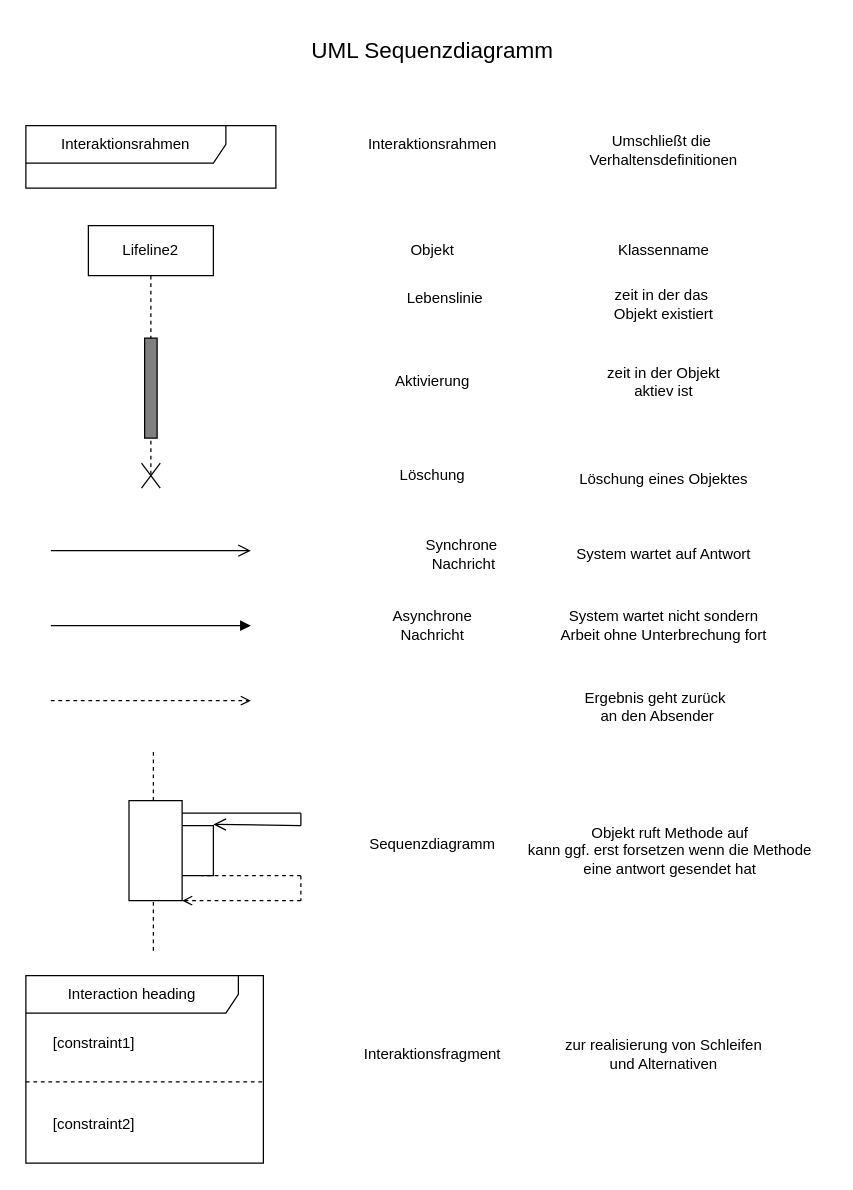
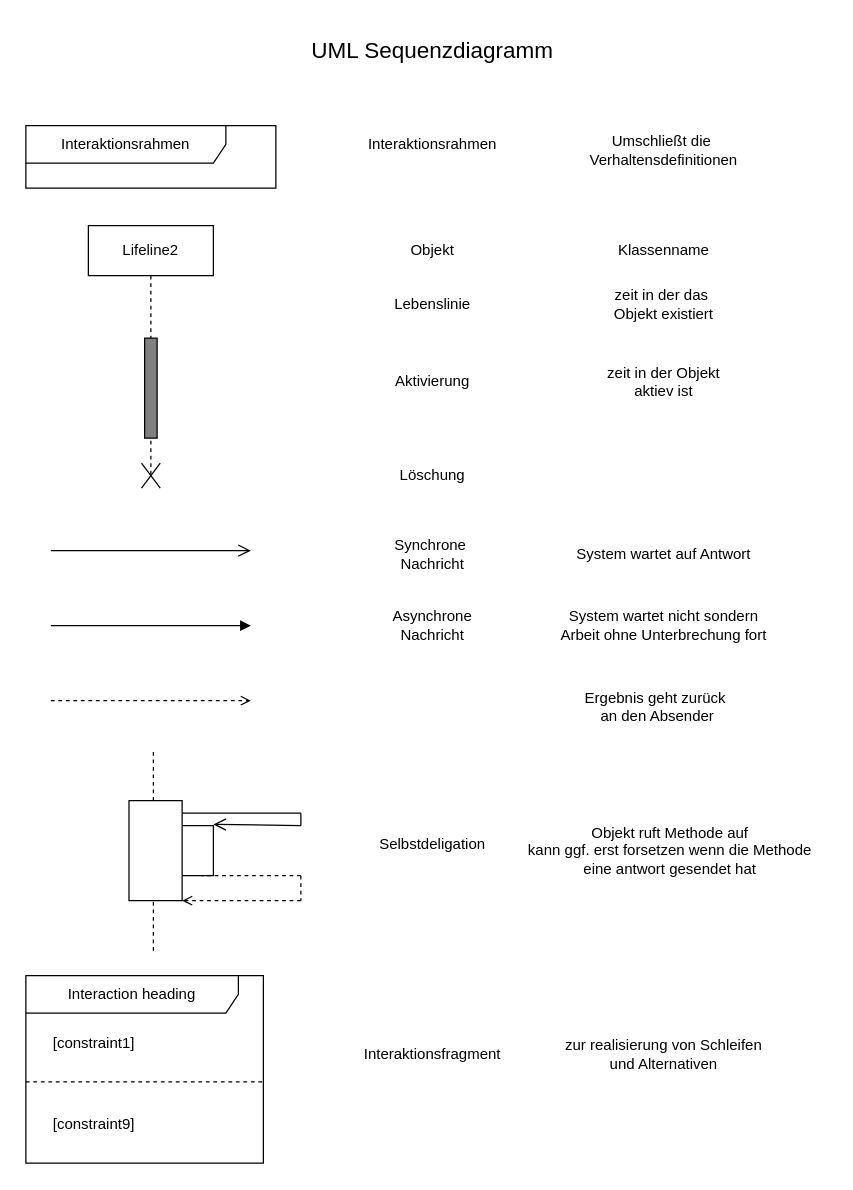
(444, 298) -> (432, 304)
(663, 479) -> none
(463, 554) -> (432, 554)
(433, 844) -> (433, 844)
(106, 1125) -> (106, 1125)
